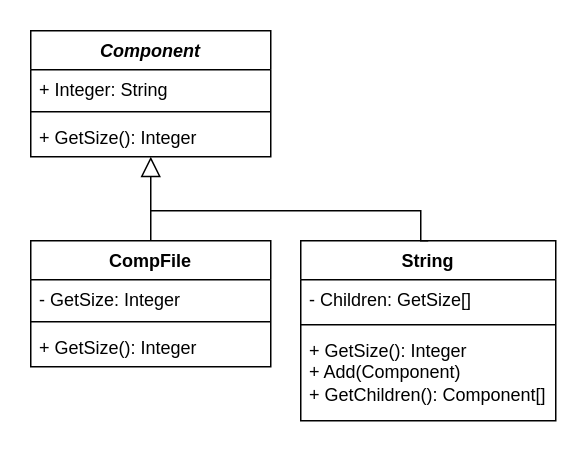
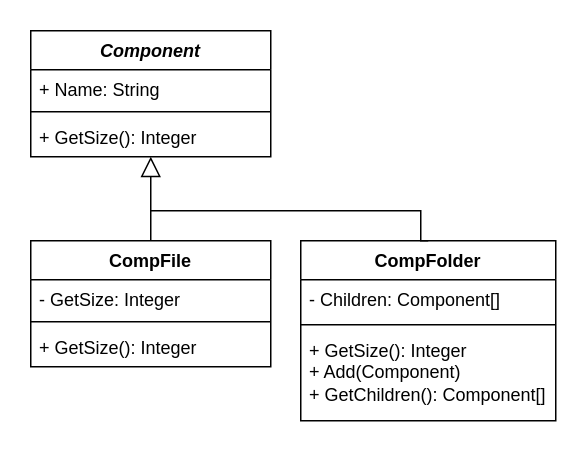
(116, 91) -> (101, 91)
(428, 262) -> (428, 262)
(402, 301) -> (414, 301)
